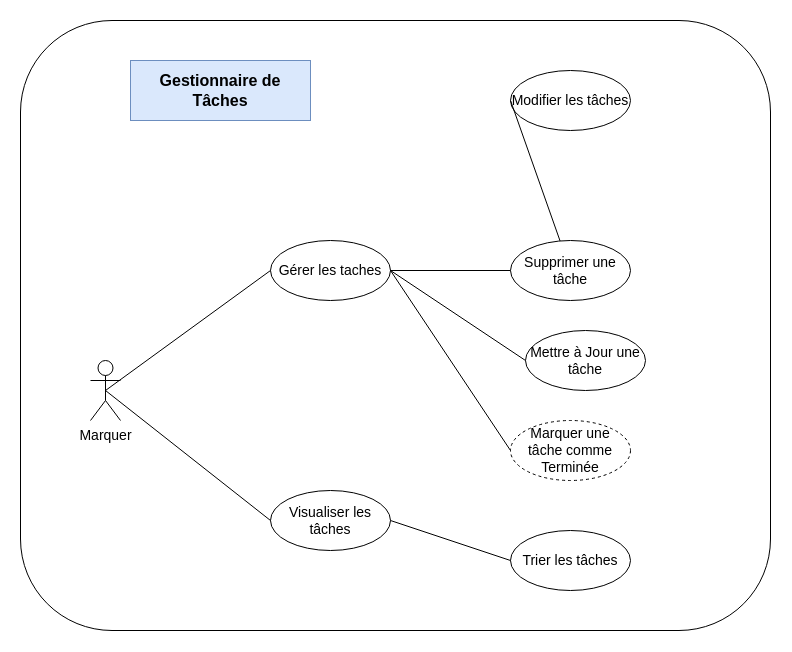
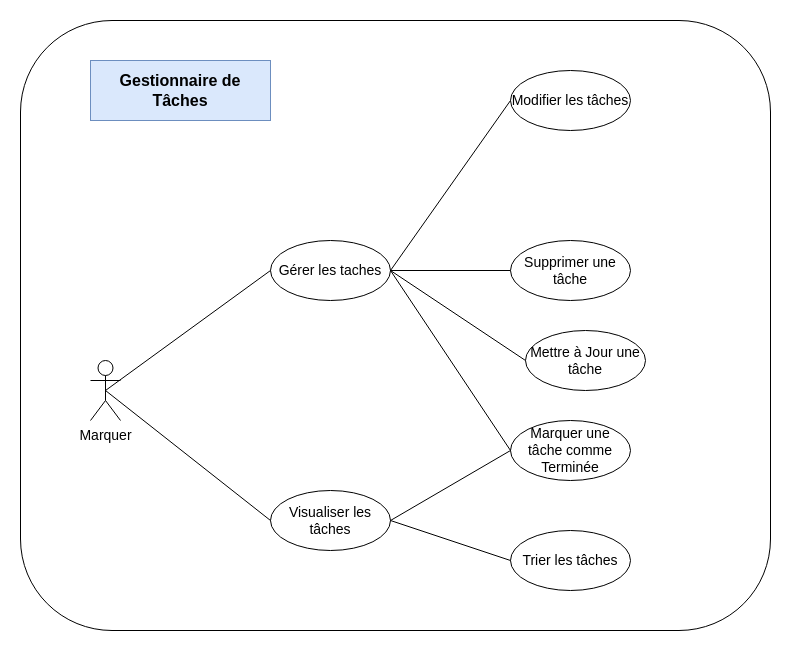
(221, 91) -> (181, 91)
(535, 171) -> (452, 184)
(571, 451) -> (571, 451)
none -> (451, 486)
